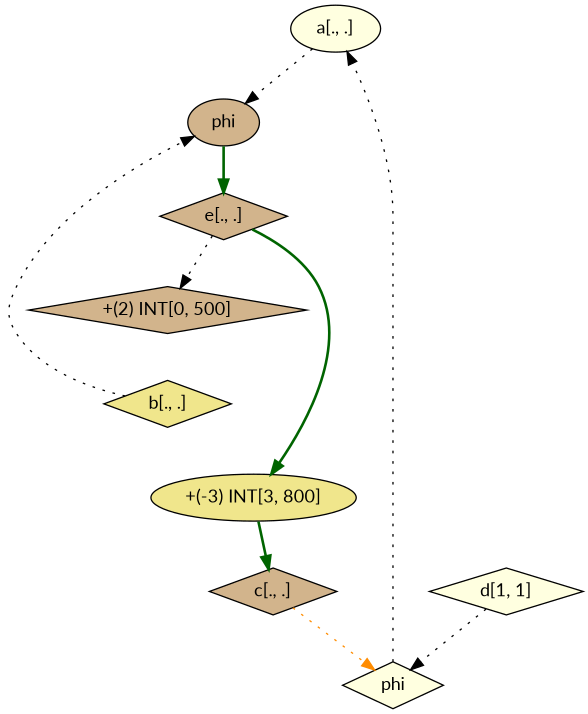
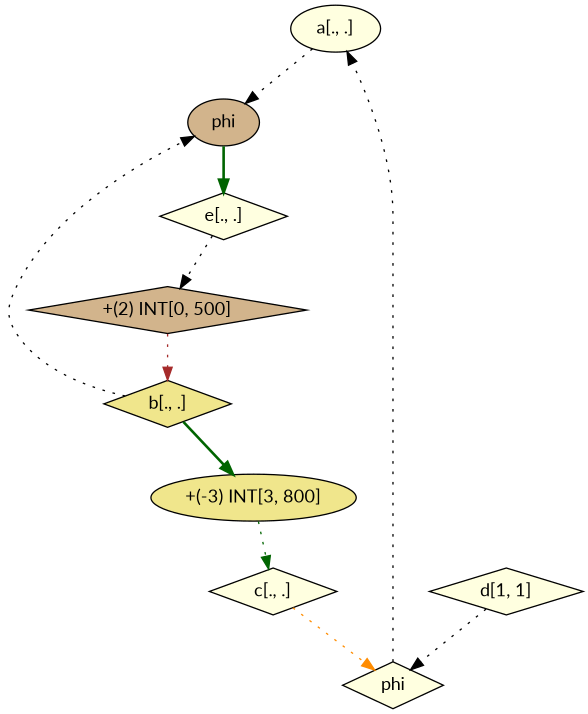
(224, 216) -> (224, 216)
(329, 335) -> (204, 443)
none -> (168, 351)
(262, 539) -> (262, 539)
(273, 591) -> (273, 591)
